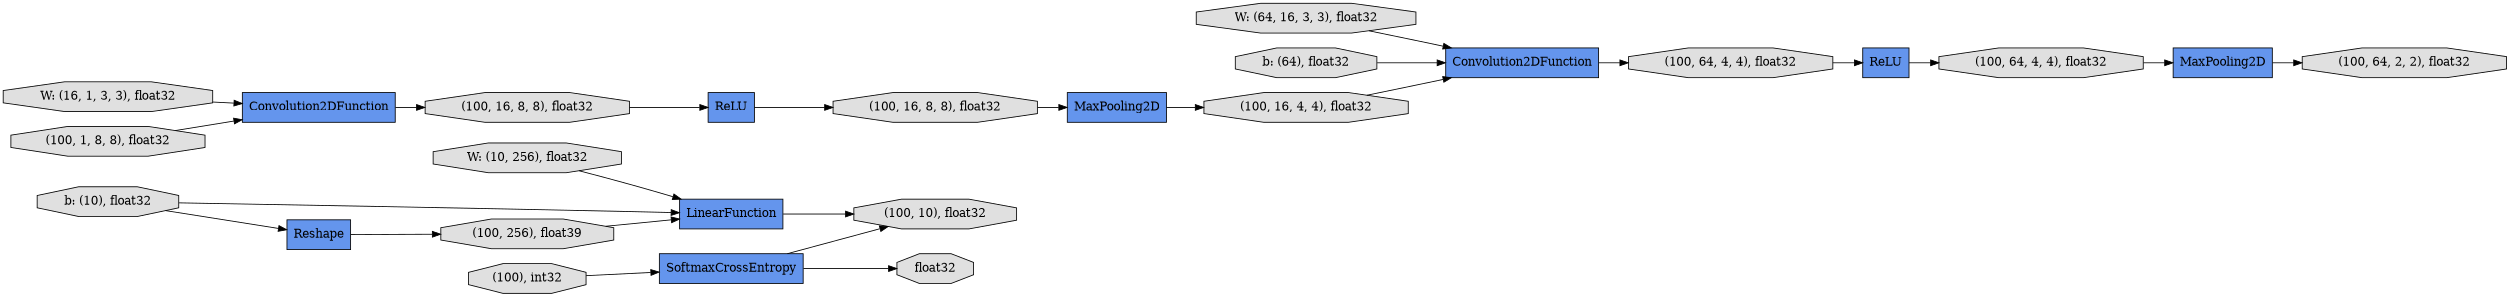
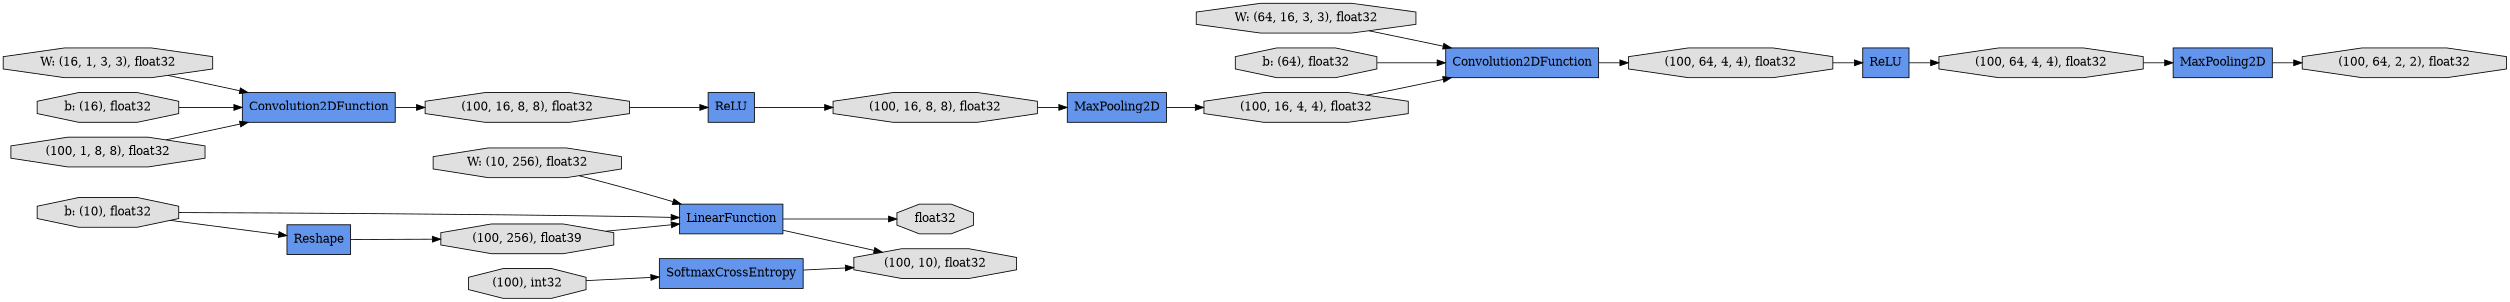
none -> (108, 107)
(846, 269) -> (836, 219)
